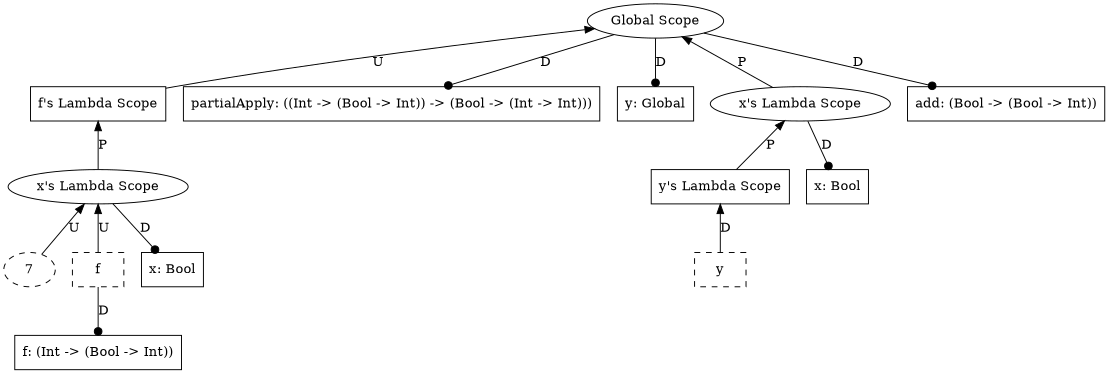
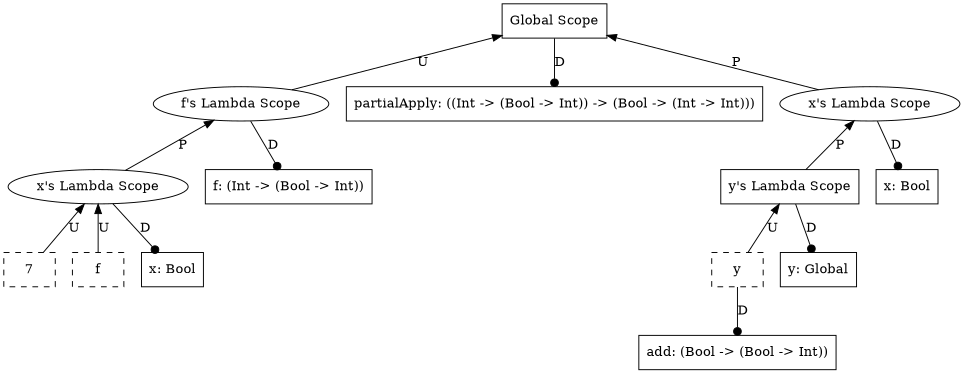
(656, 21) -> (555, 21)
(656, 59) -> (803, 225)
(816, 59) -> (737, 307)
(98, 104) -> (241, 104)
(726, 228) -> (773, 228)
(30, 270) -> (30, 270)
(98, 307) -> (263, 142)
